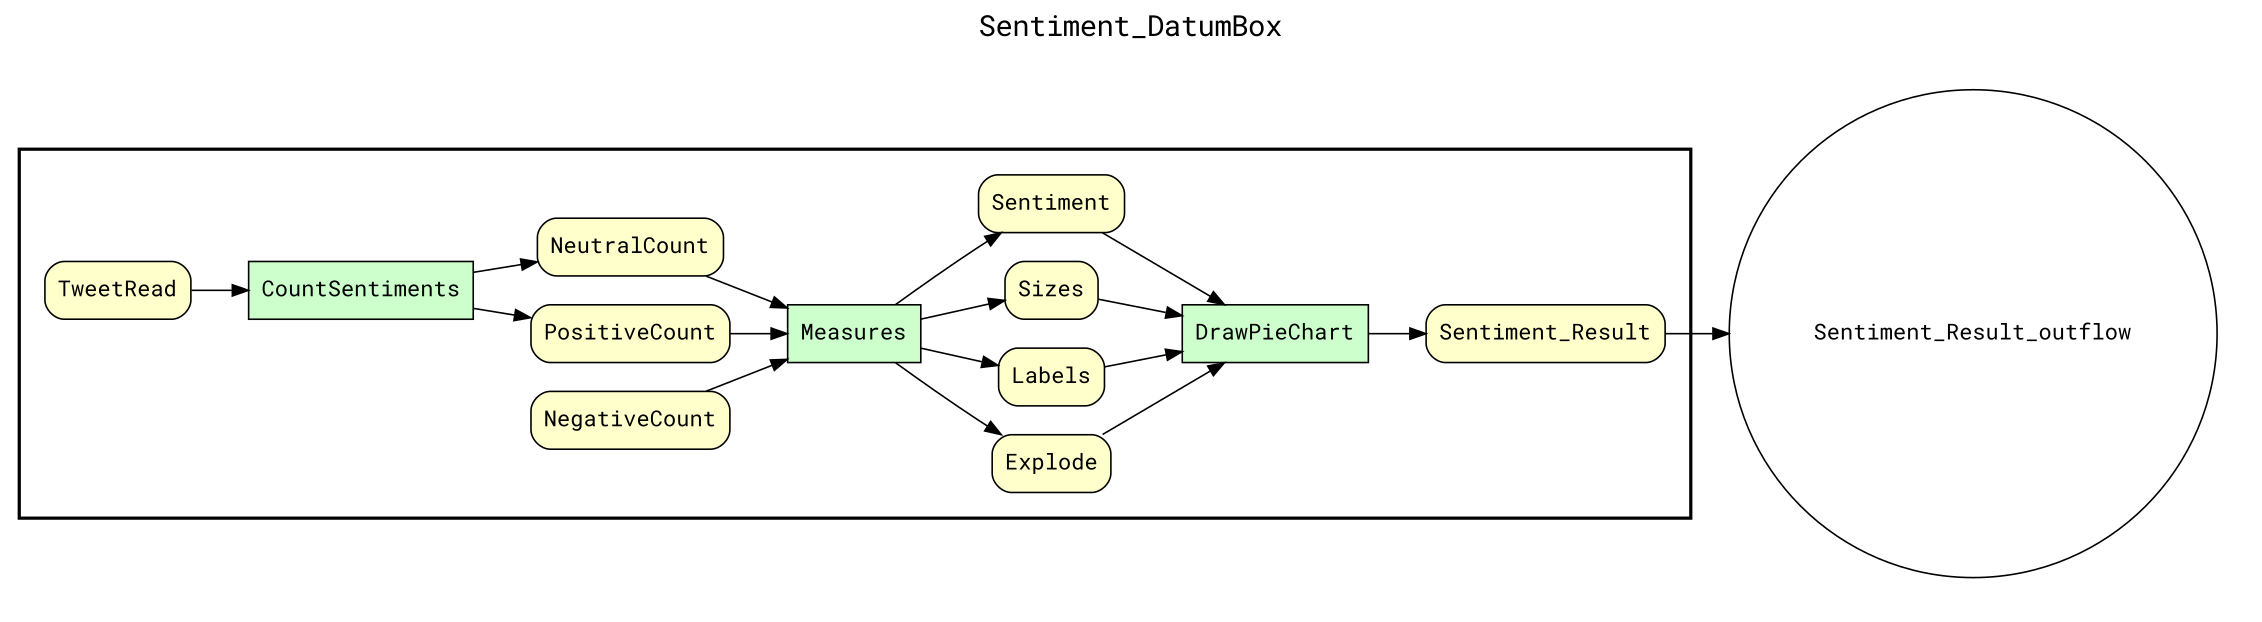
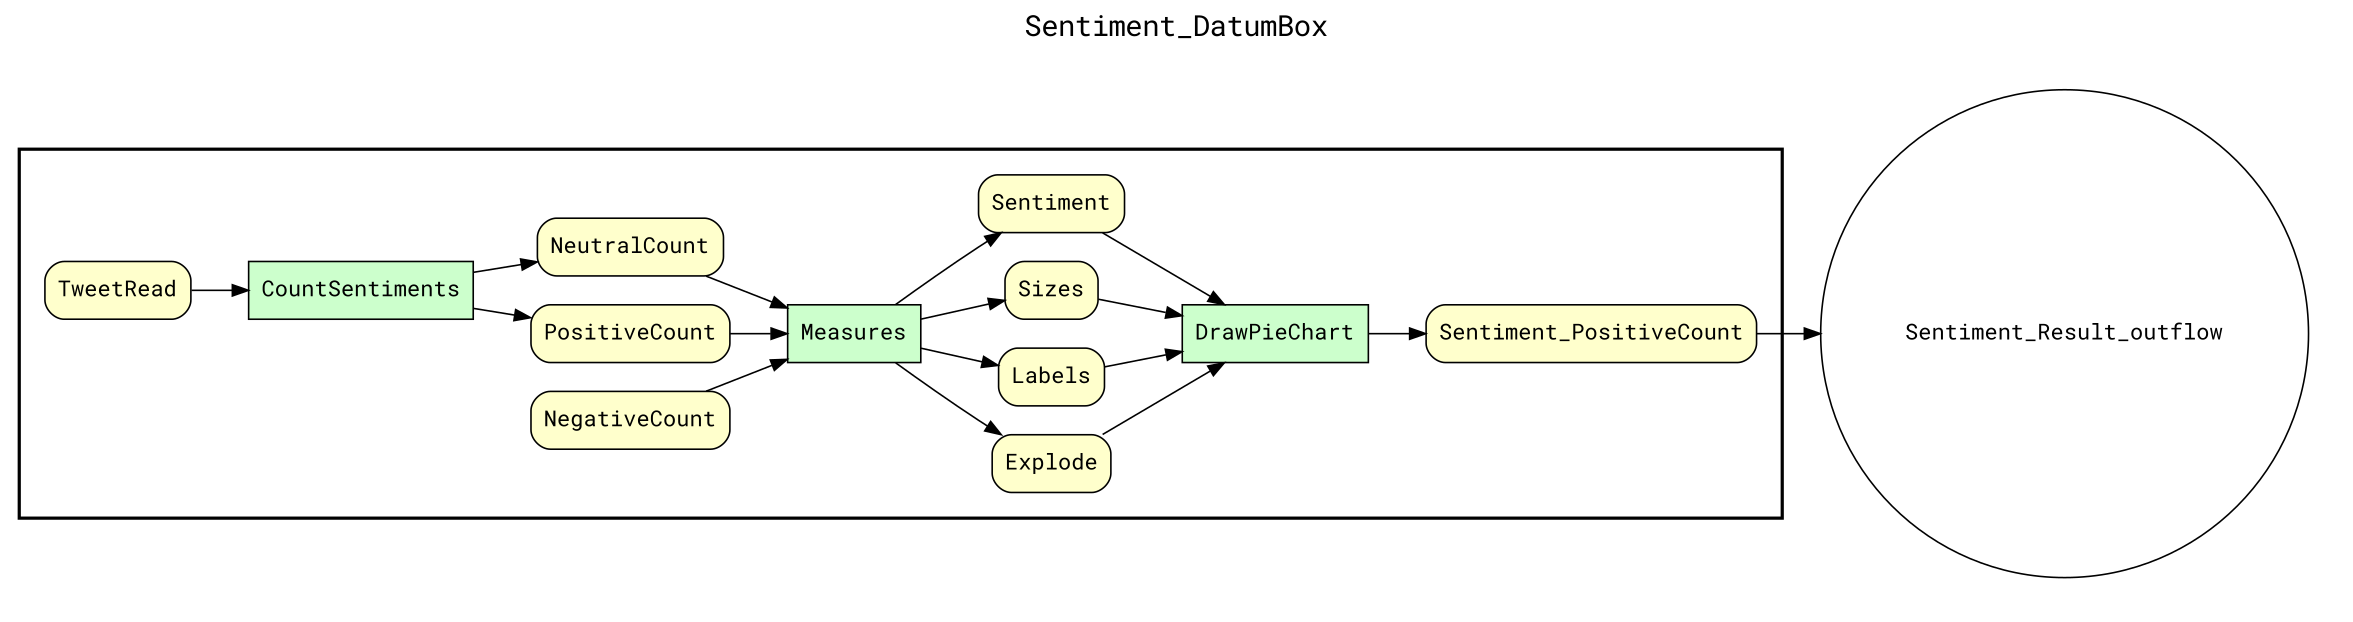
(1546, 334) -> (1591, 334)
